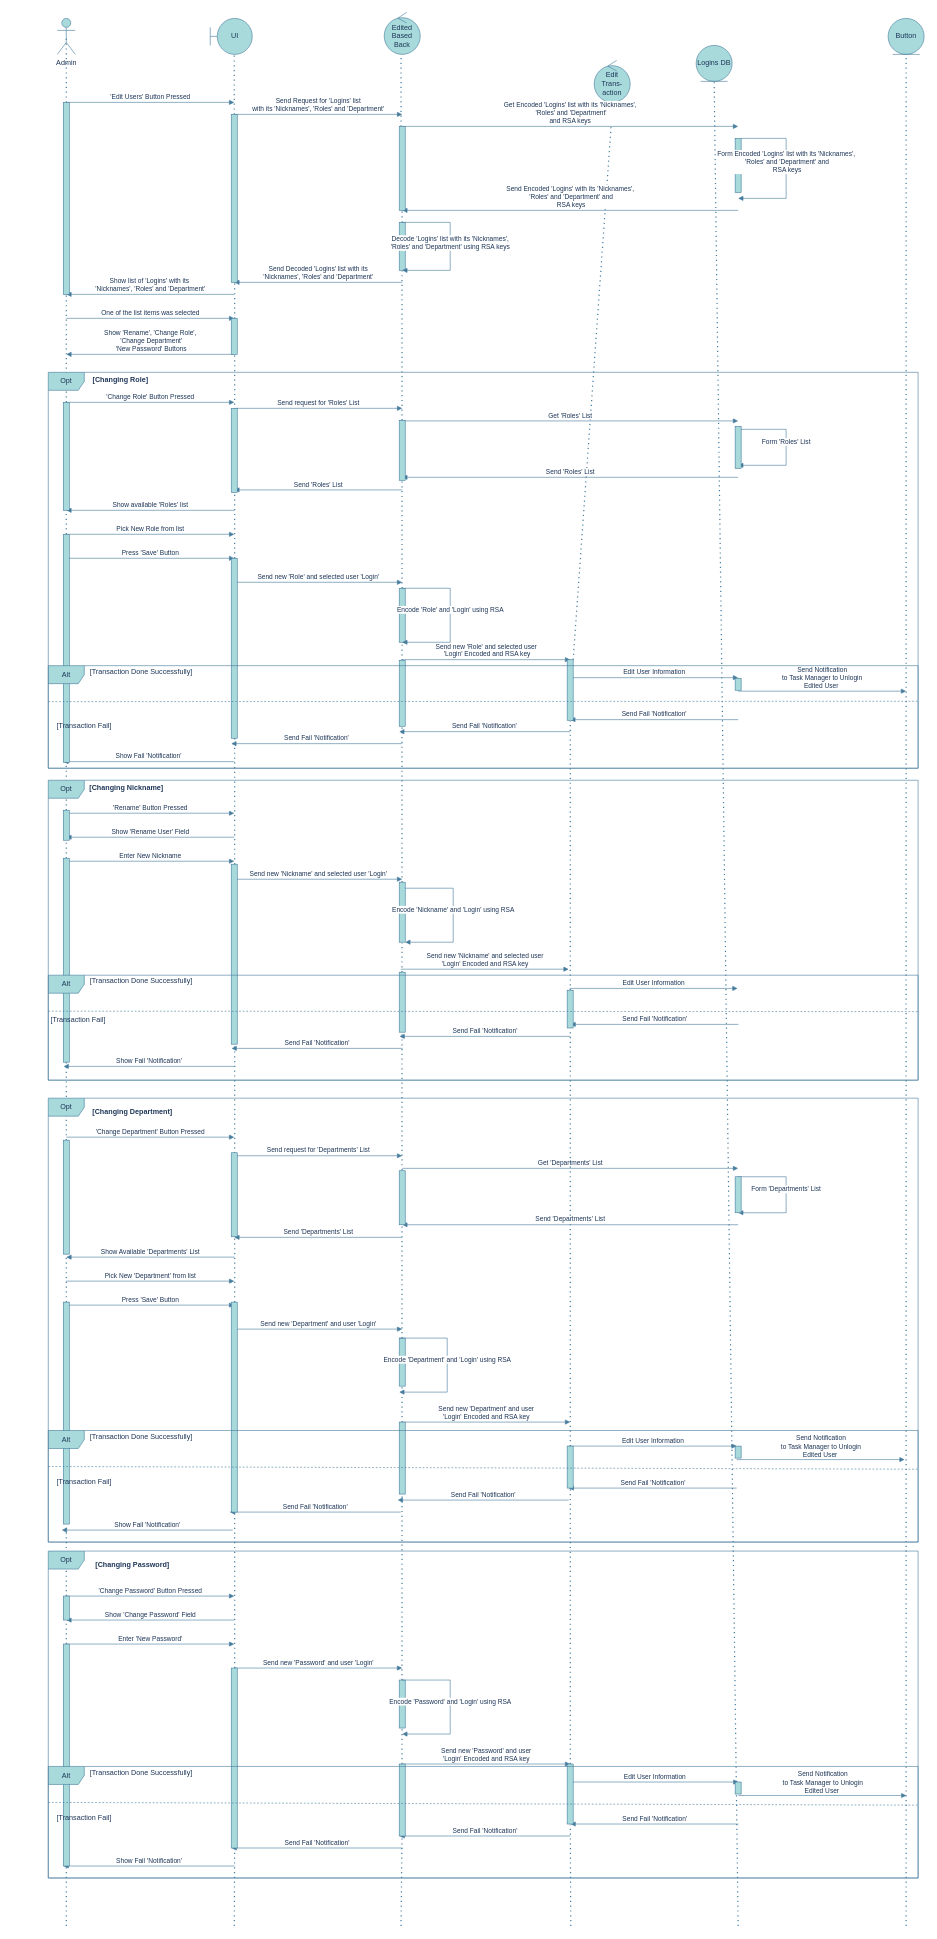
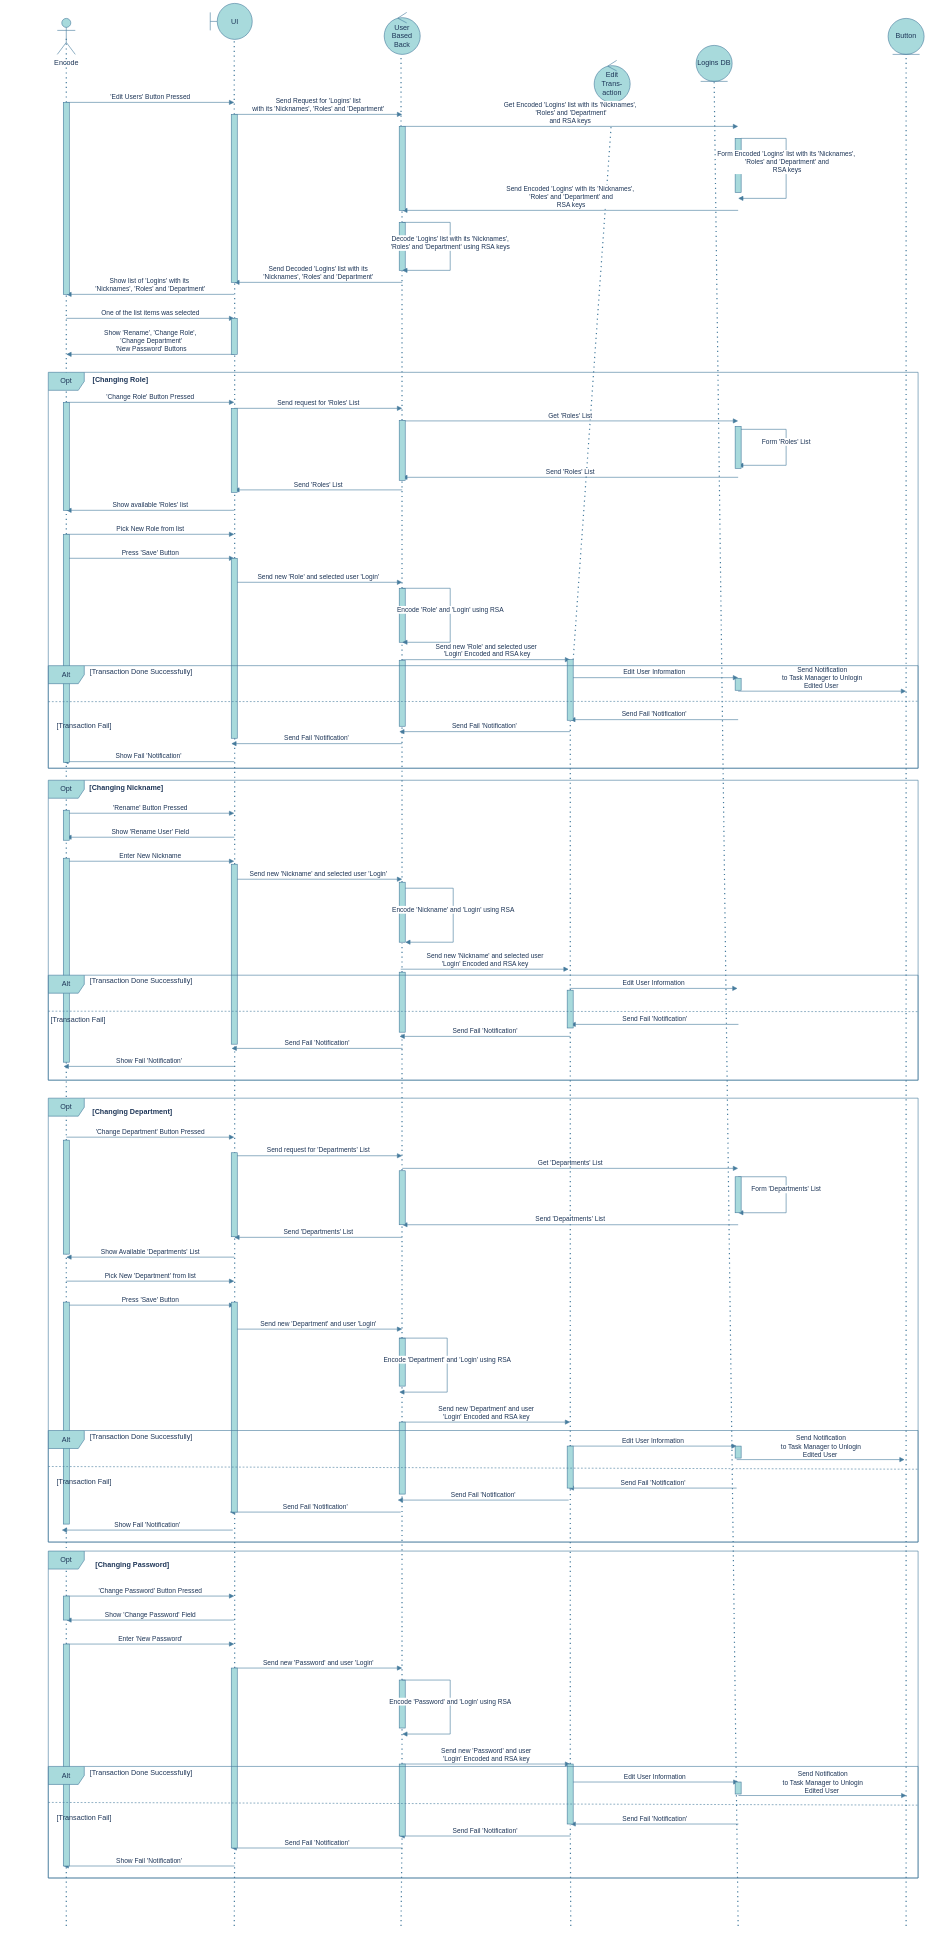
(231, 36) -> (231, 21)
(402, 36) -> (402, 36)
(67, 63) -> (67, 63)
